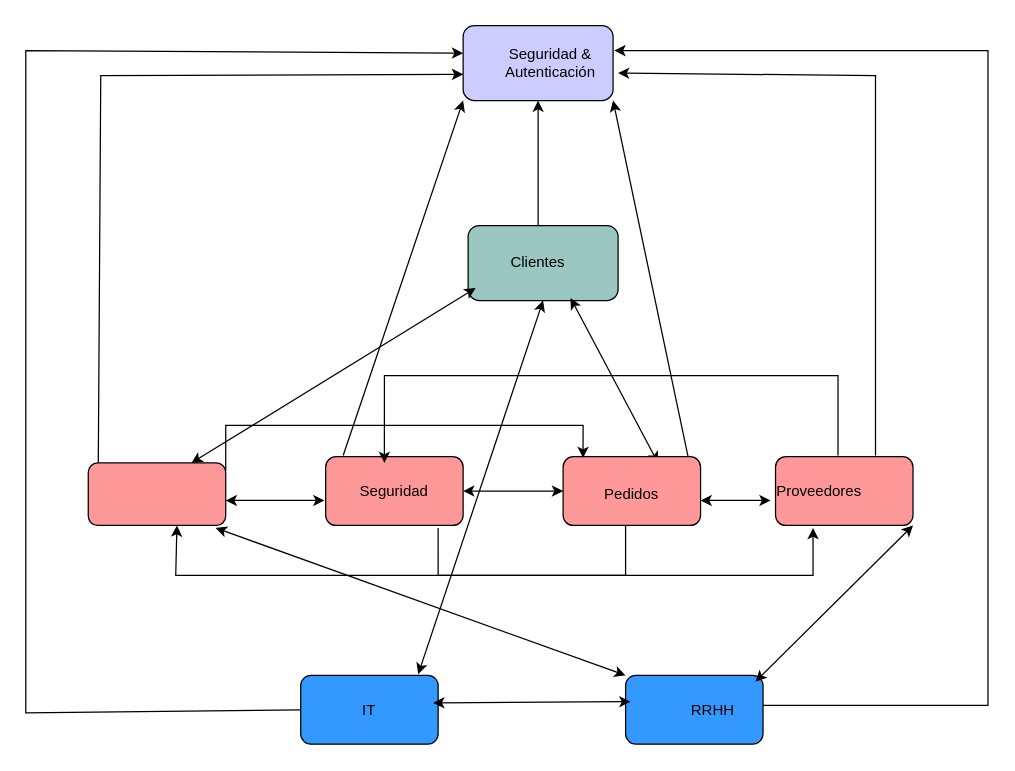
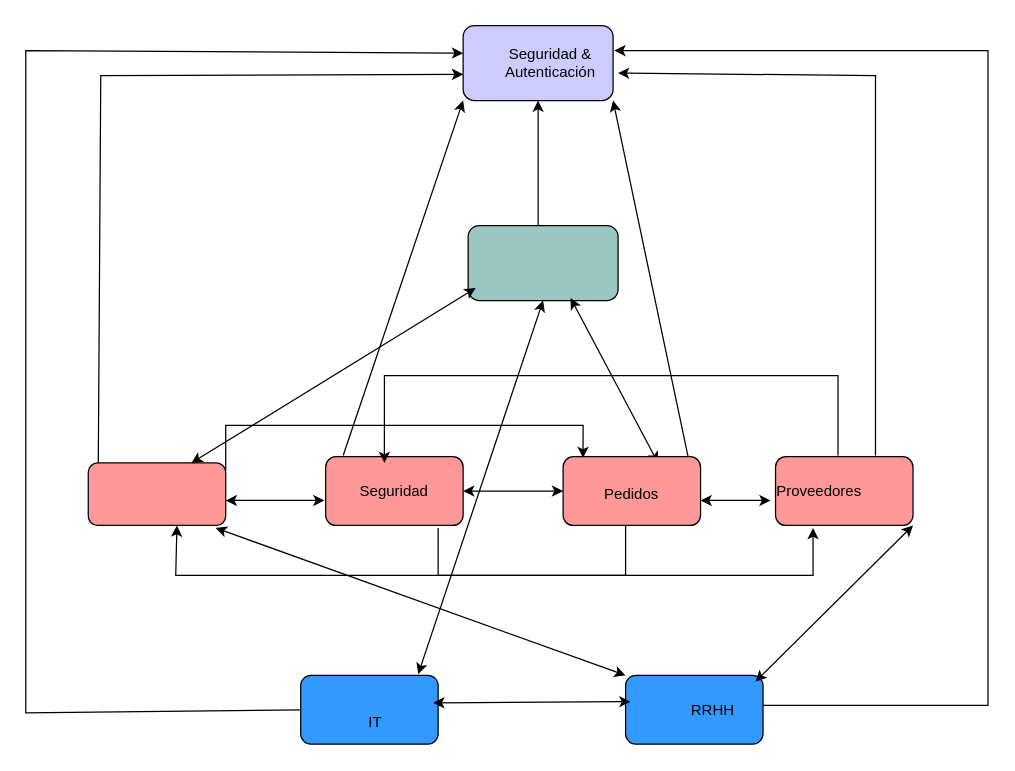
(538, 263) -> none
(369, 710) -> (376, 723)
